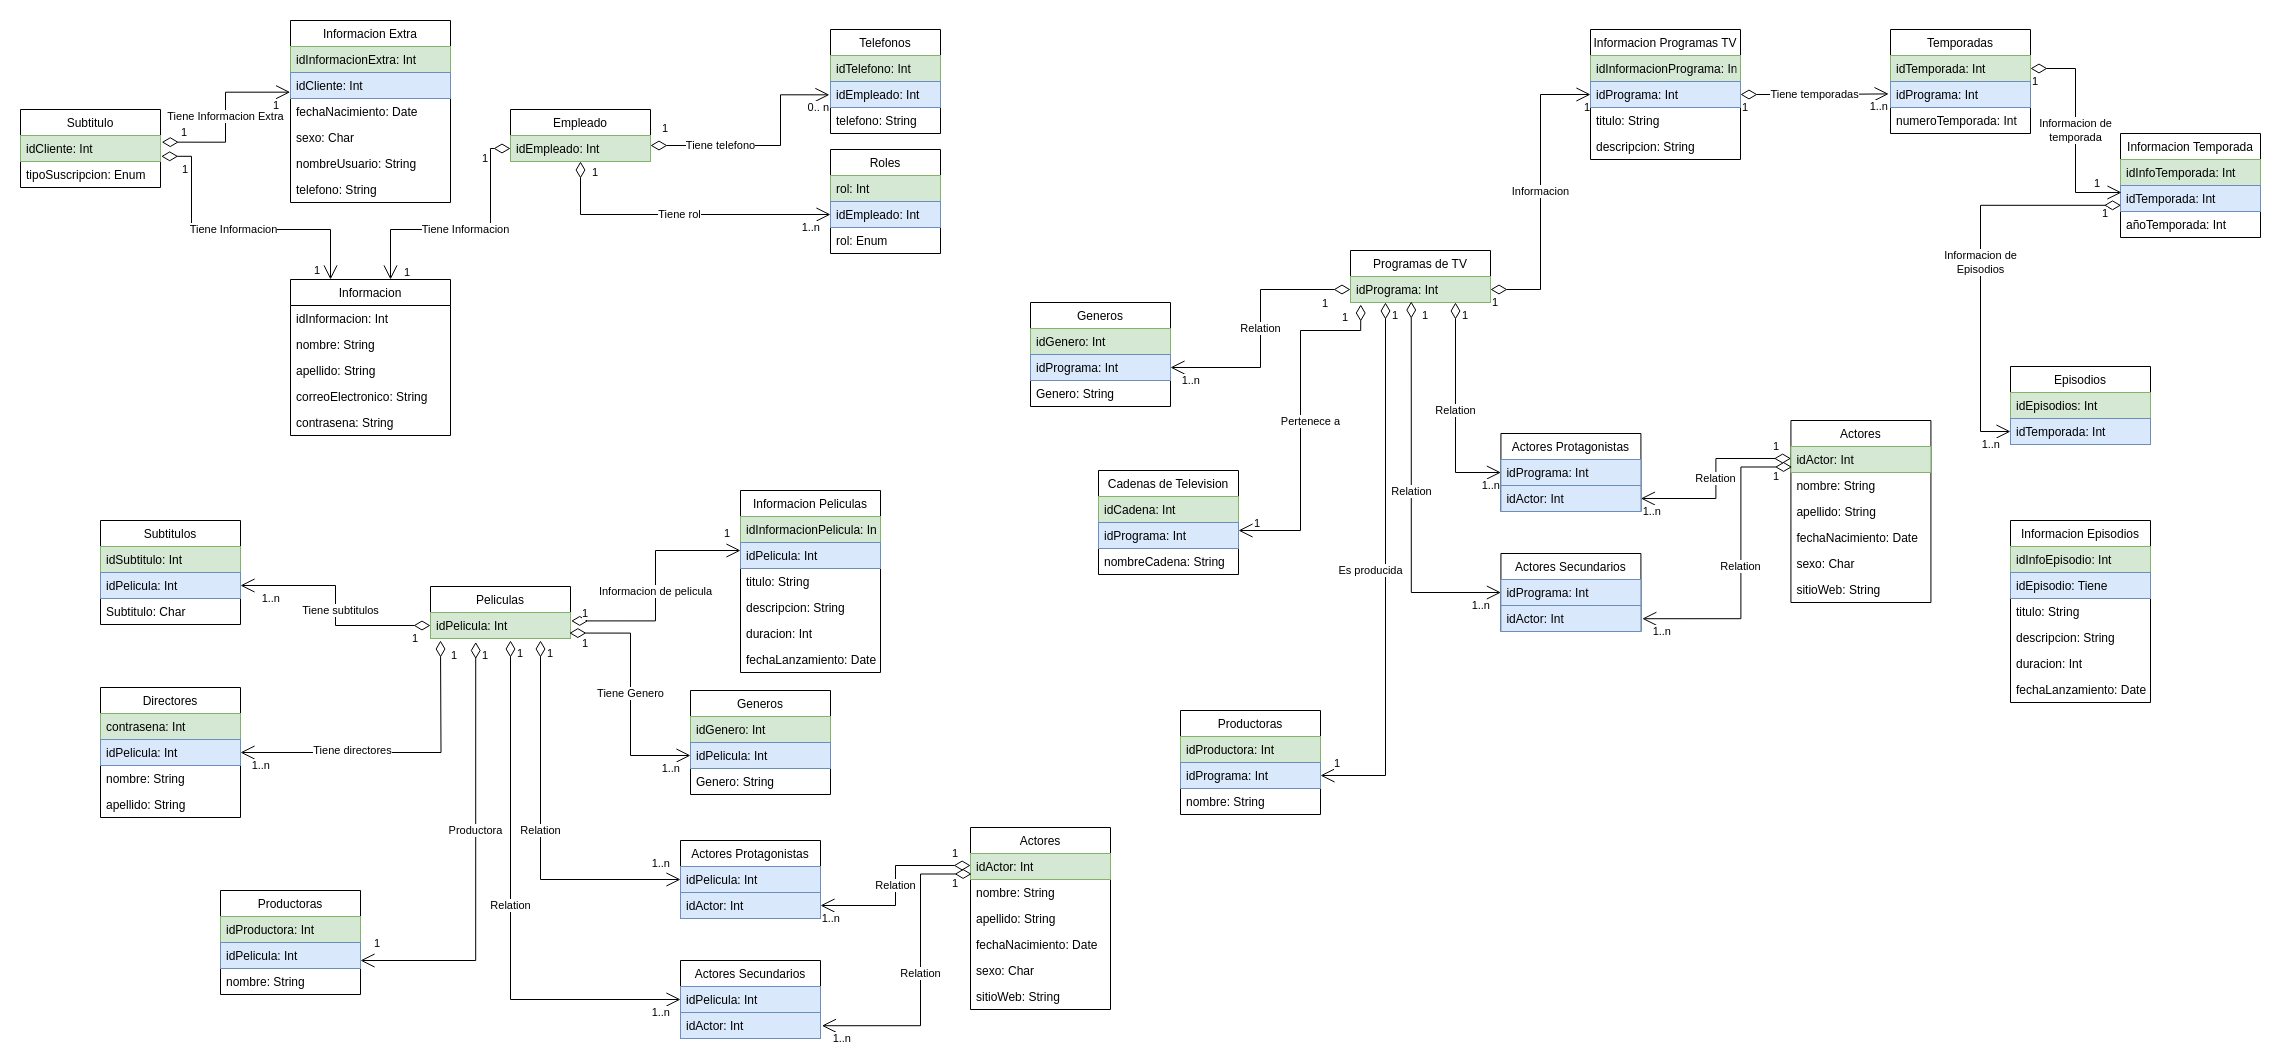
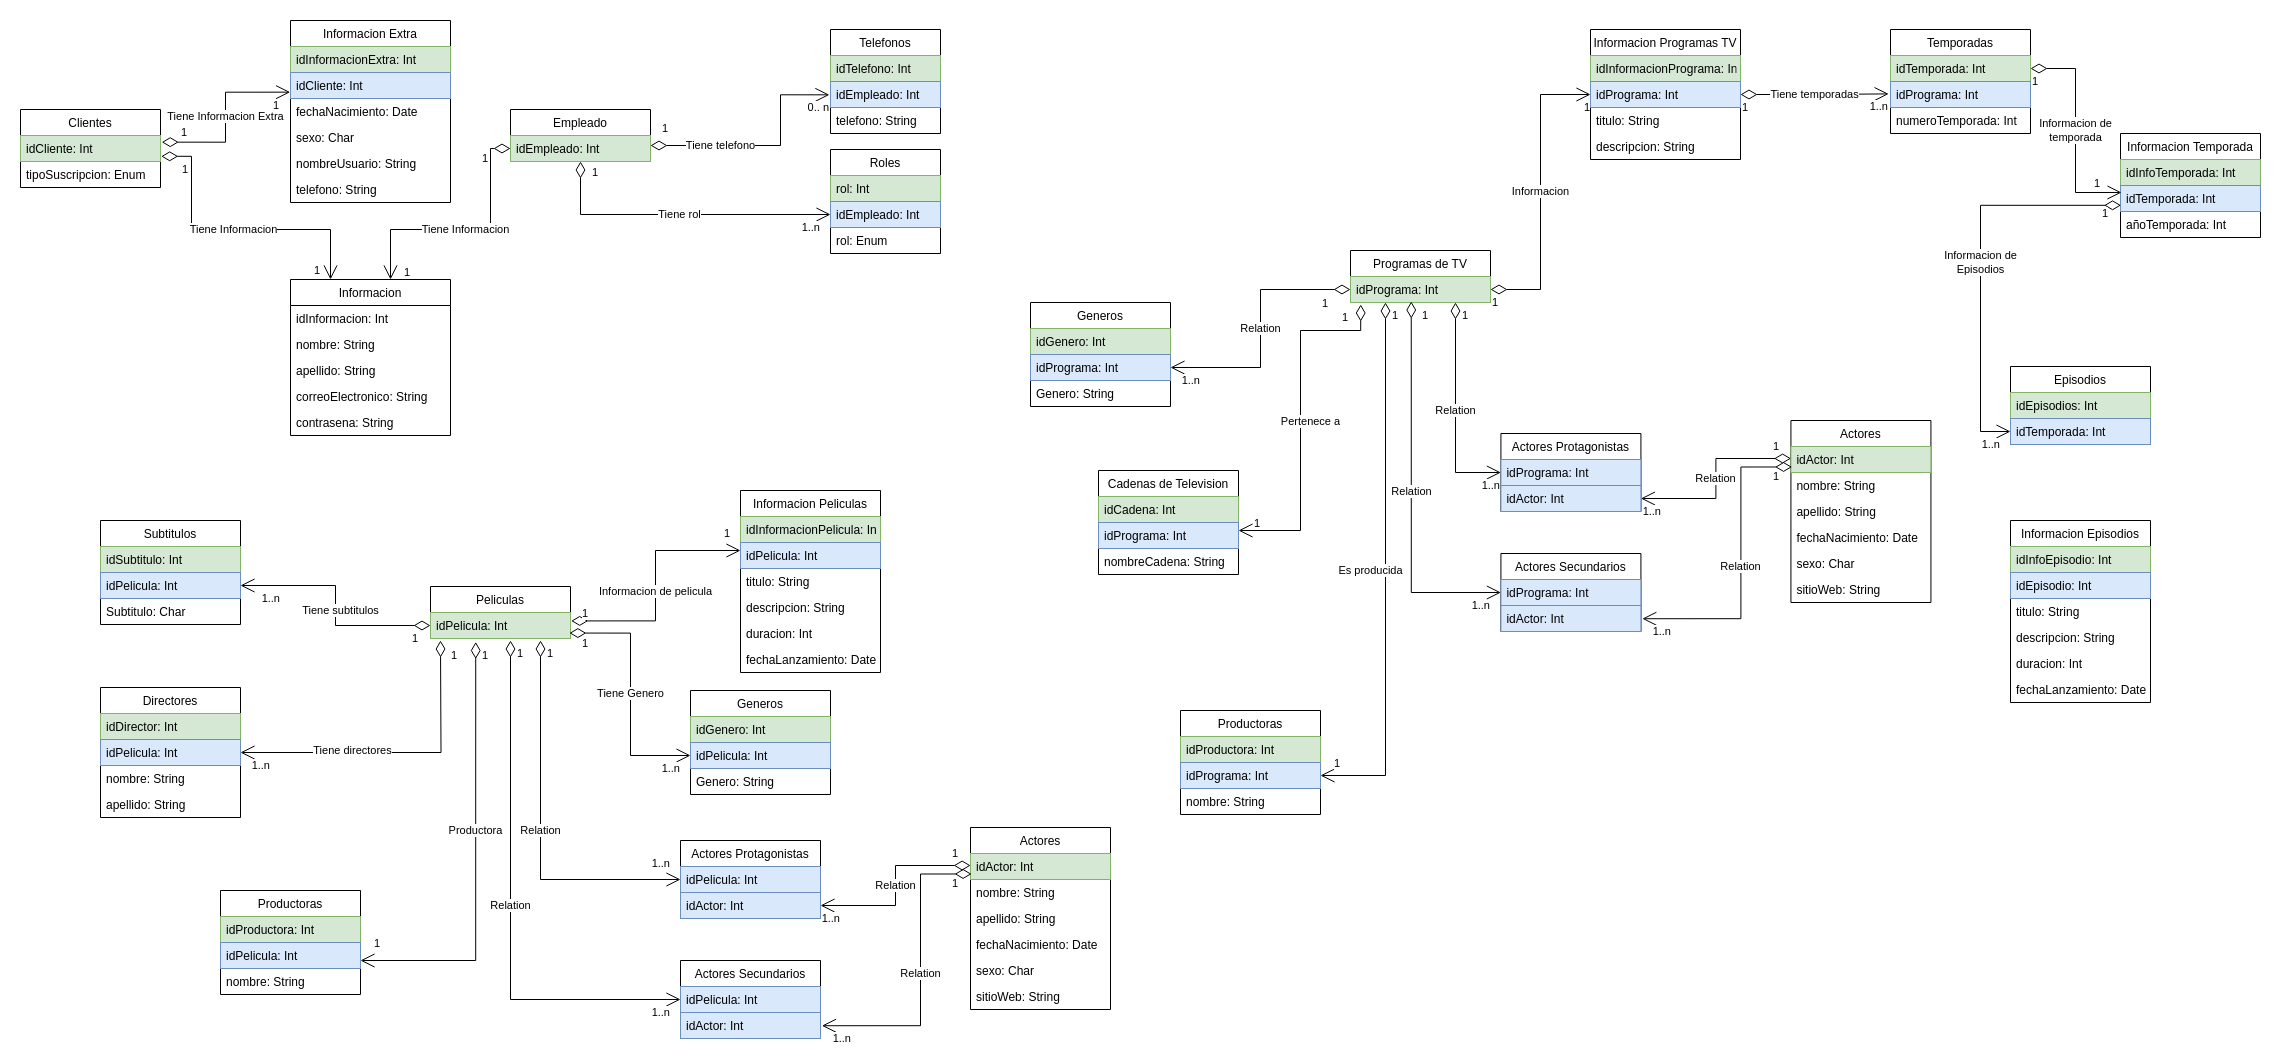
(90, 123) -> (90, 123)
(2064, 586) -> (2059, 586)
(153, 727) -> (150, 727)
